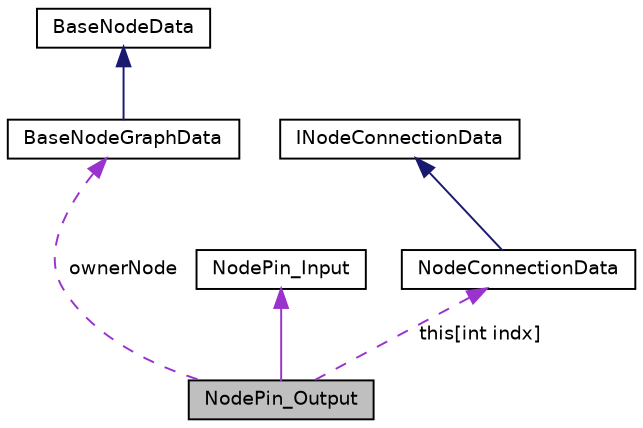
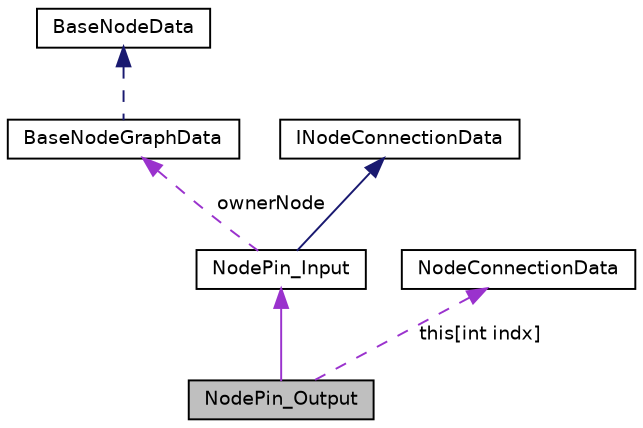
(124, 94) -> (124, 94)
(466, 212) -> (333, 212)
(77, 307) -> (207, 212)
